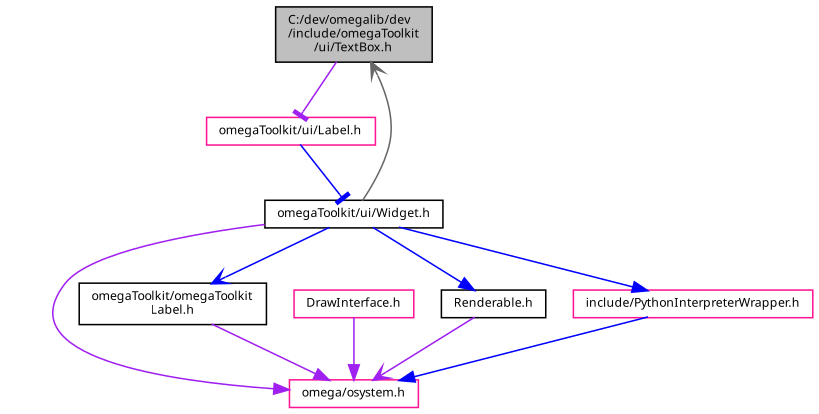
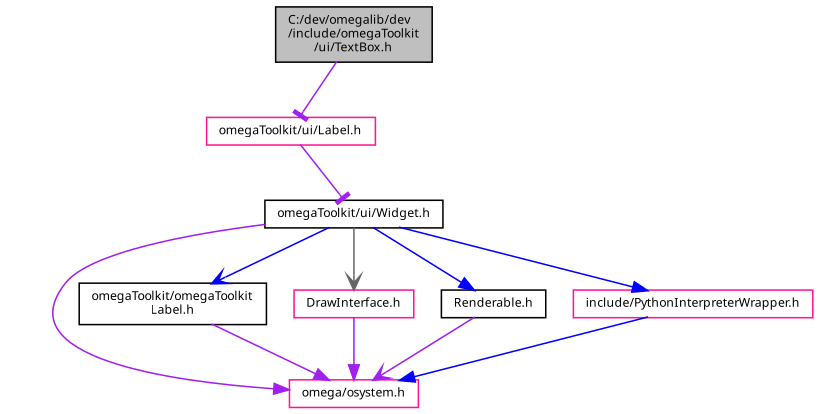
(390, 140) -> (354, 251)
(320, 170) -> (320, 170)
